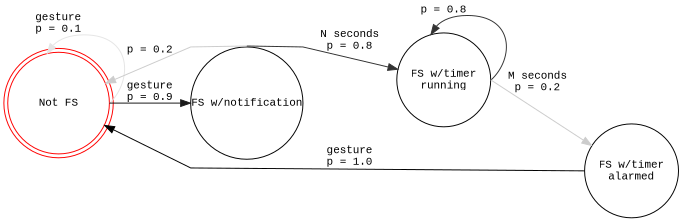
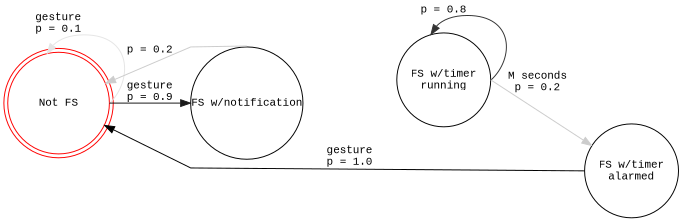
(318, 51) -> none
